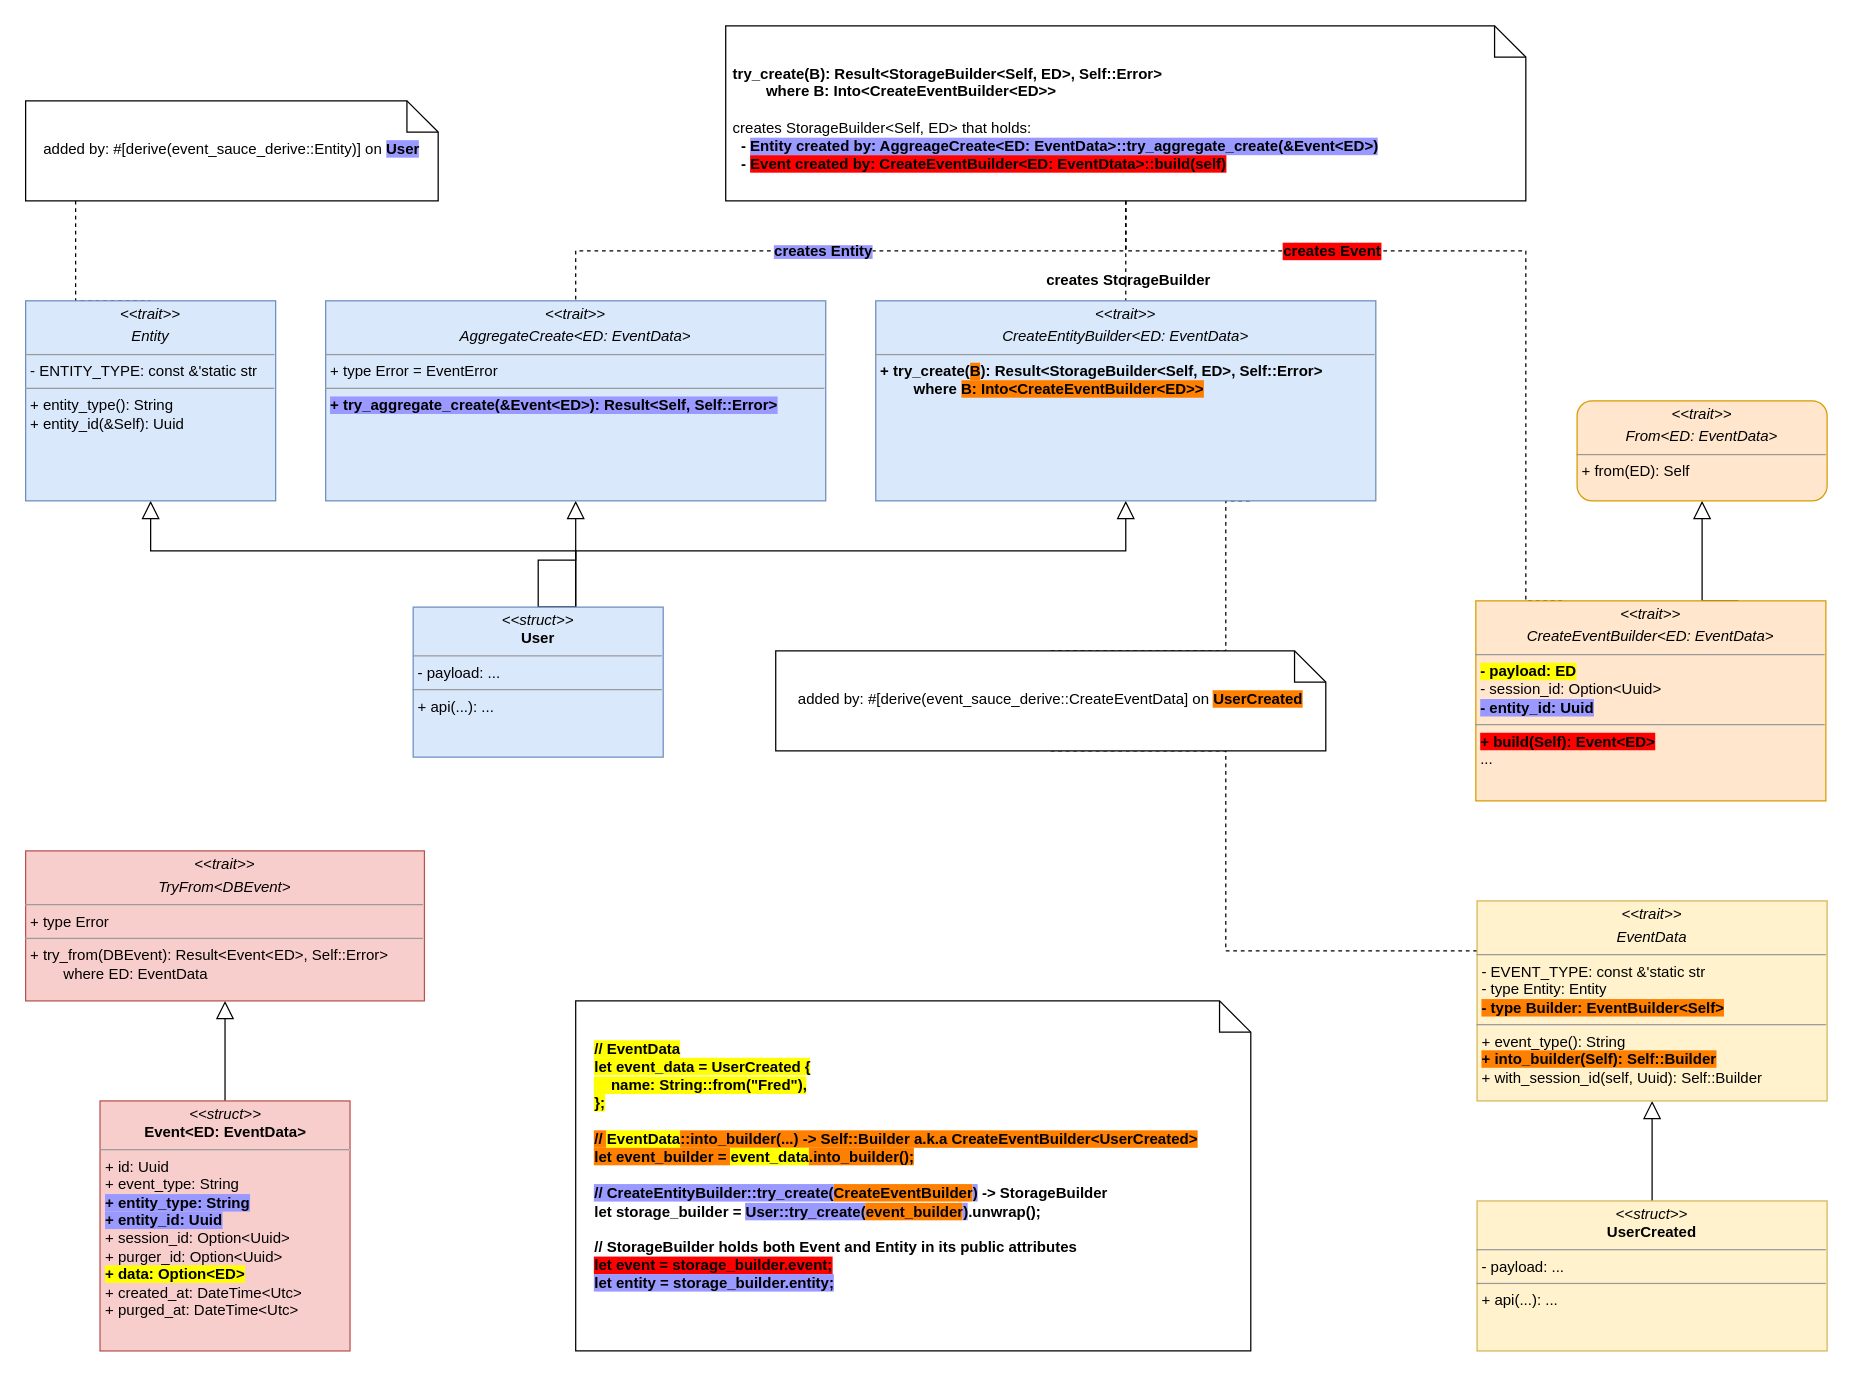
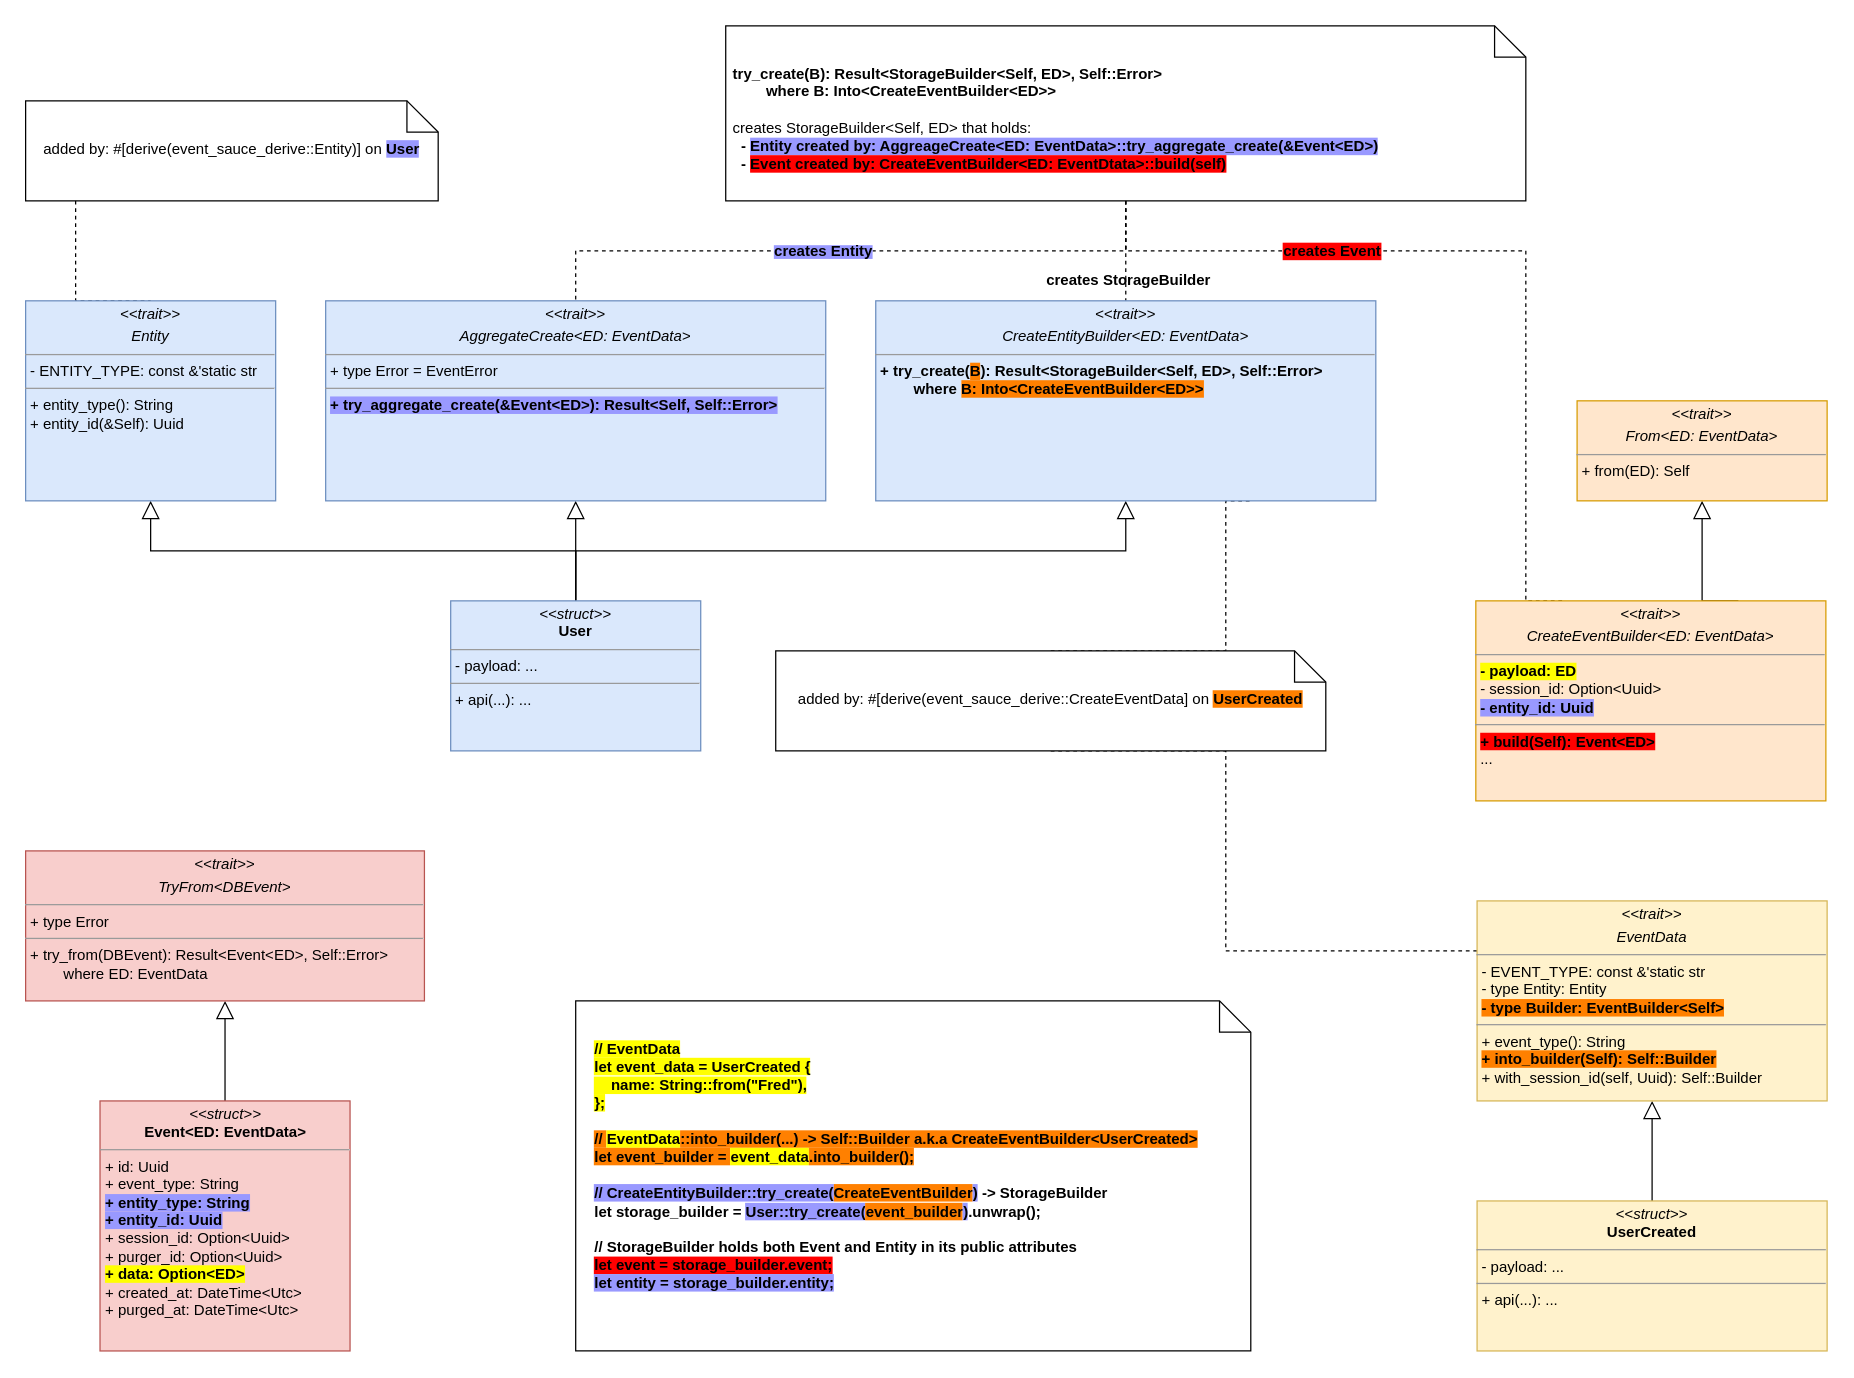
(1702, 451) -> (1702, 451)
(538, 682) -> (576, 676)
